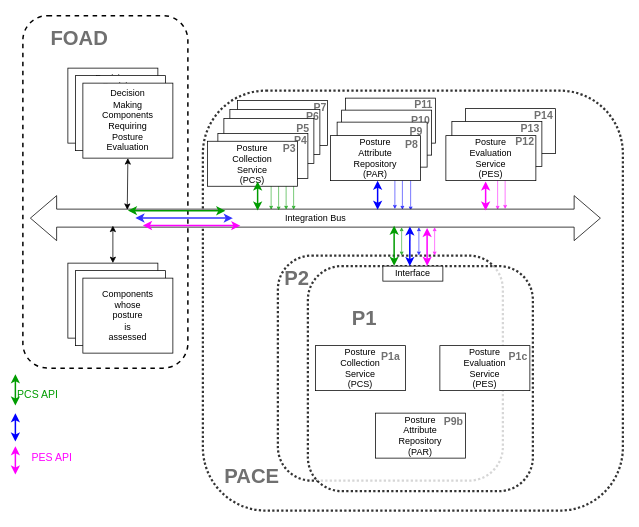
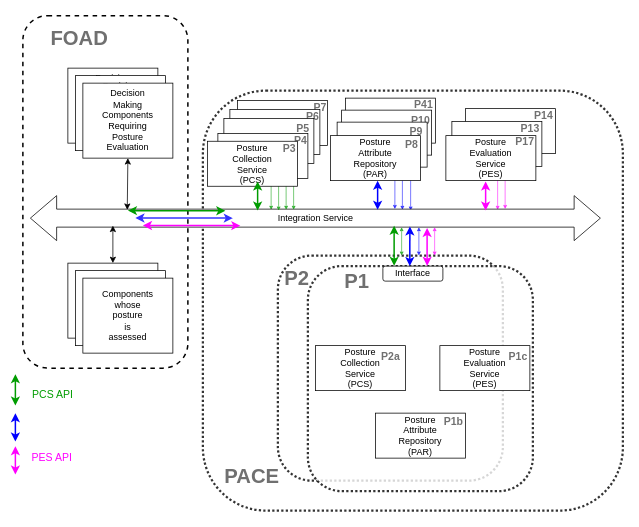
(424, 102) -> (424, 102)
(525, 138) -> (525, 138)
(316, 218) -> (316, 218)
(413, 273) -> (413, 273)
(364, 318) -> (357, 281)
(391, 353) -> (391, 353)
(38, 394) -> (53, 394)
(454, 418) -> (454, 418)
